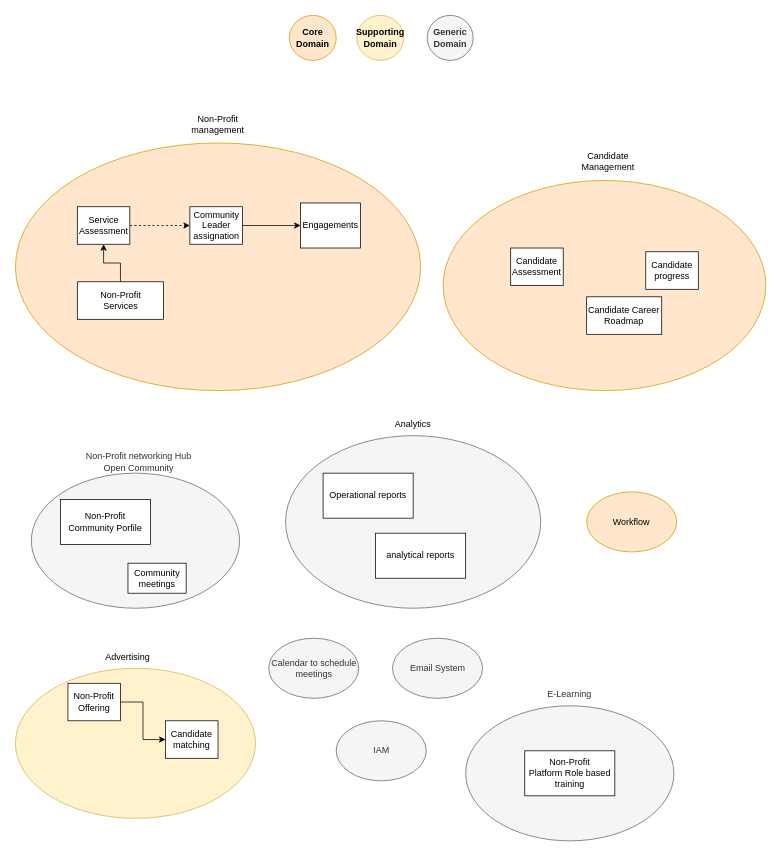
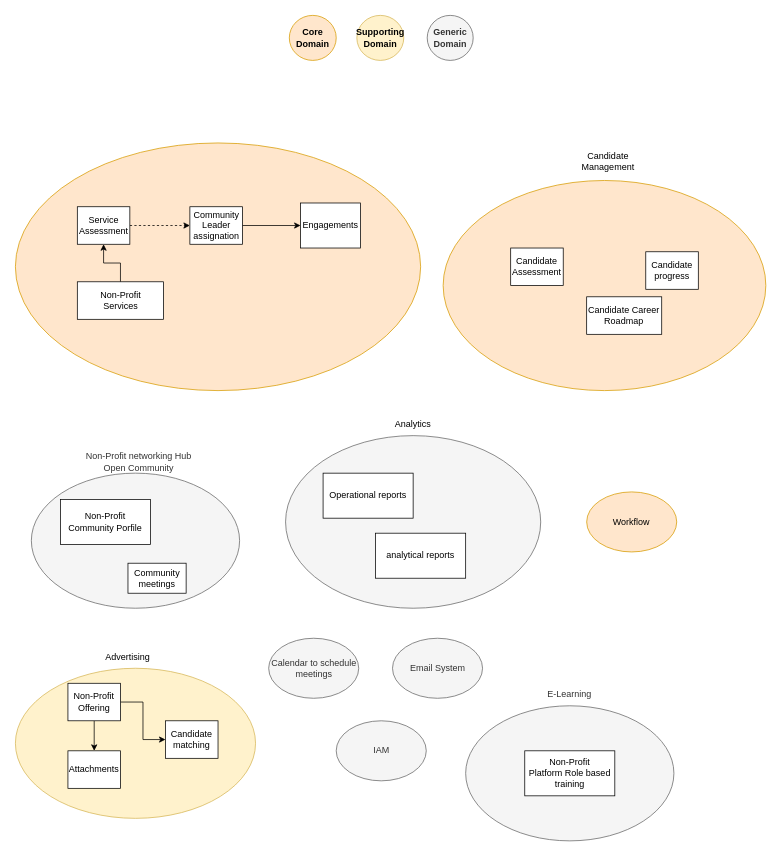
(218, 124) -> none
none -> (94, 732)
none -> (94, 769)
